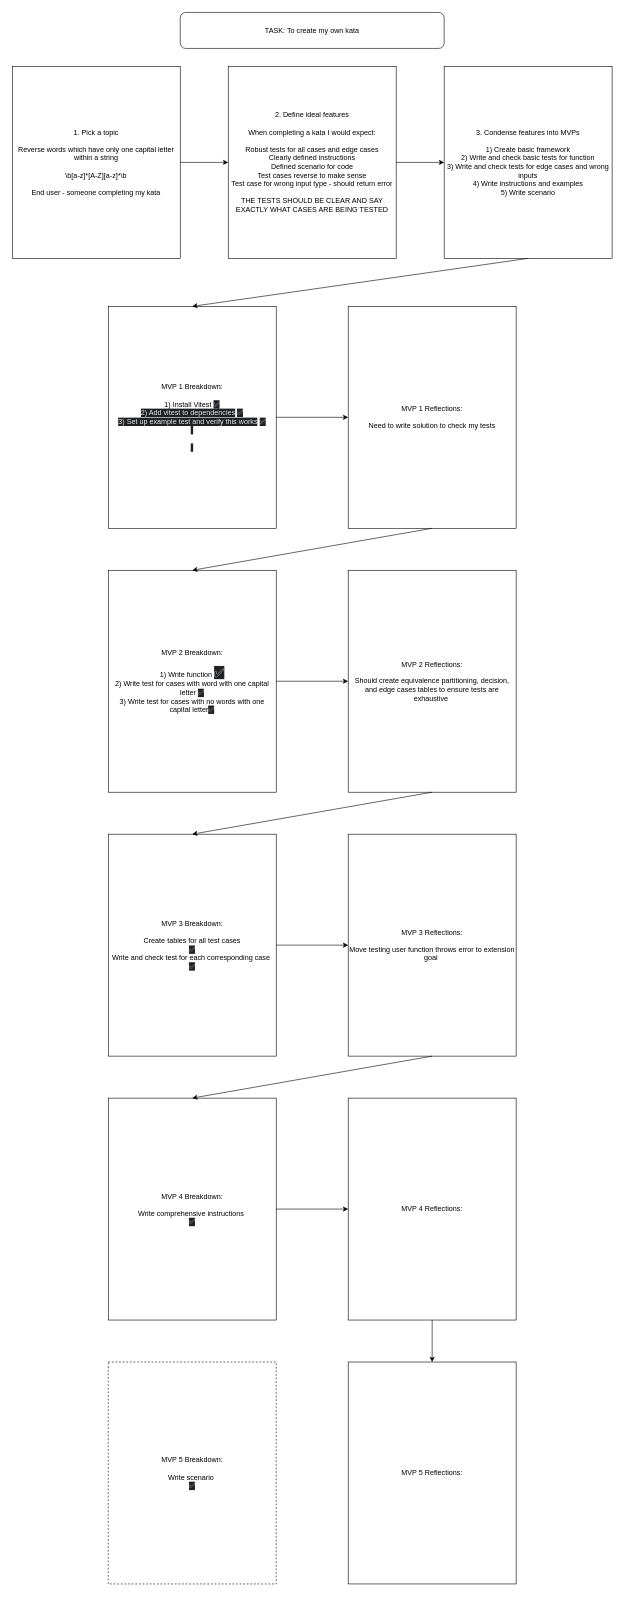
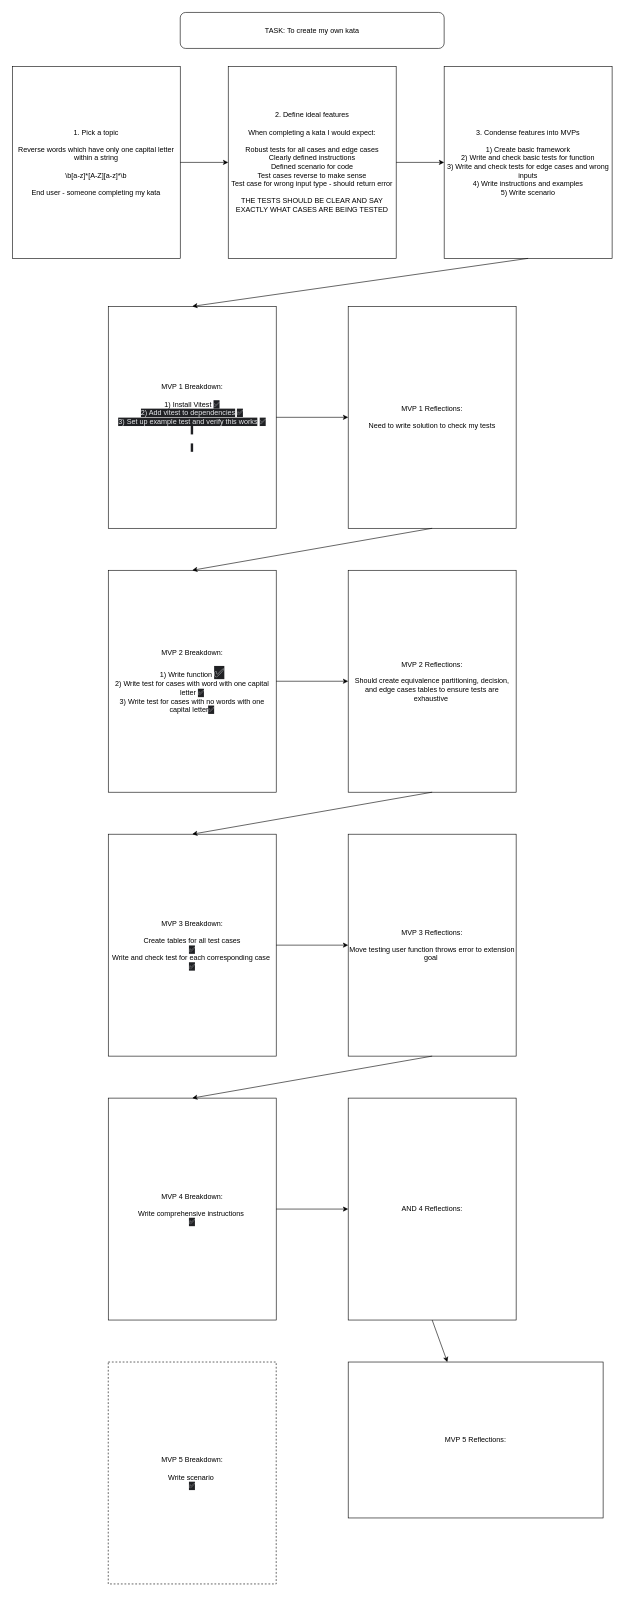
(432, 1209) -> (432, 1209)
(432, 1473) -> (476, 1440)
